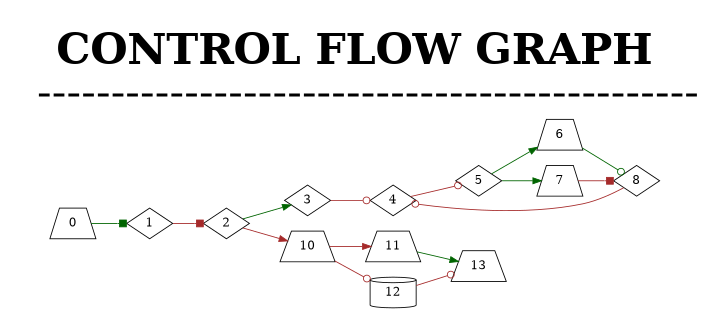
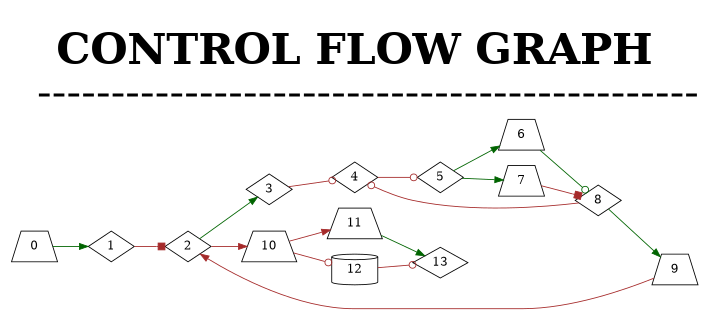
(104, 223) -> (66, 246)
(479, 266) -> (440, 263)
none -> (675, 269)
